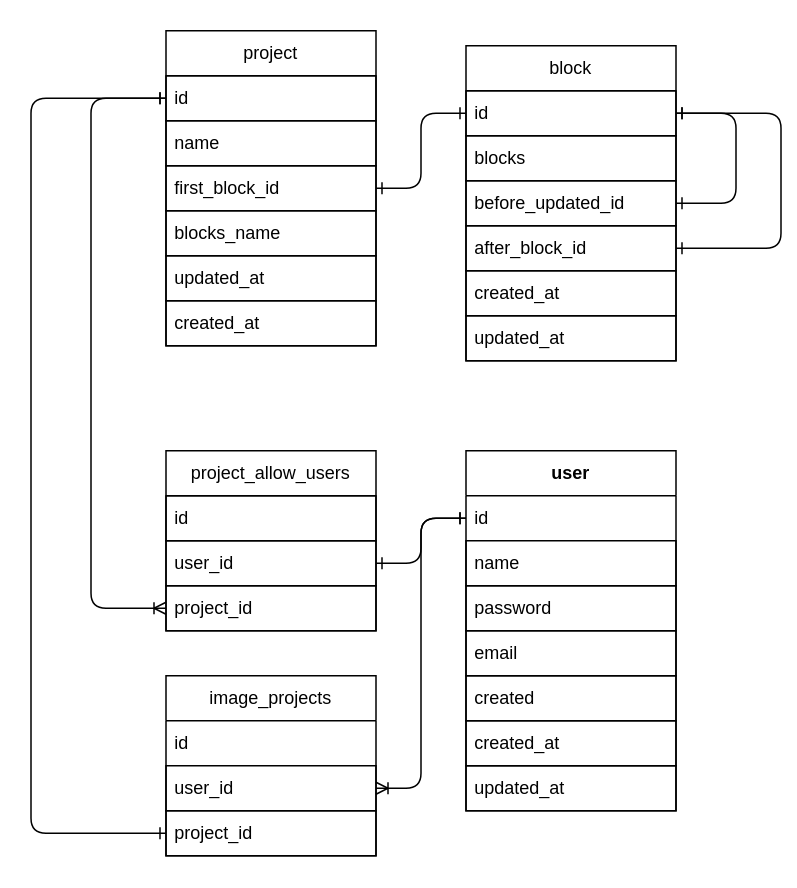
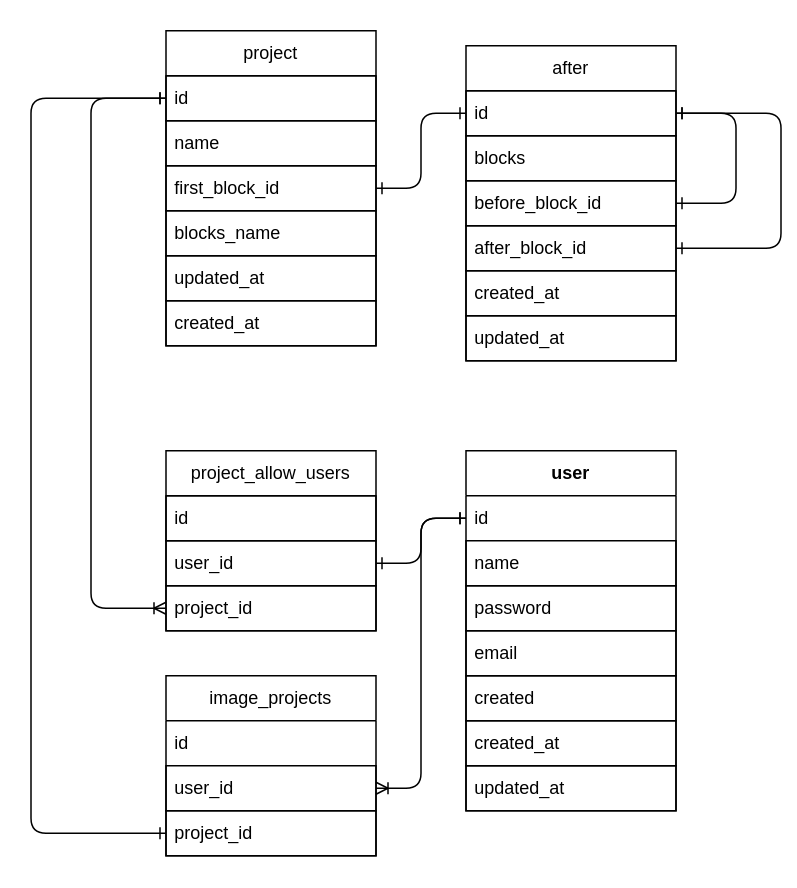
(571, 68) -> (571, 68)
(558, 203) -> (546, 203)
